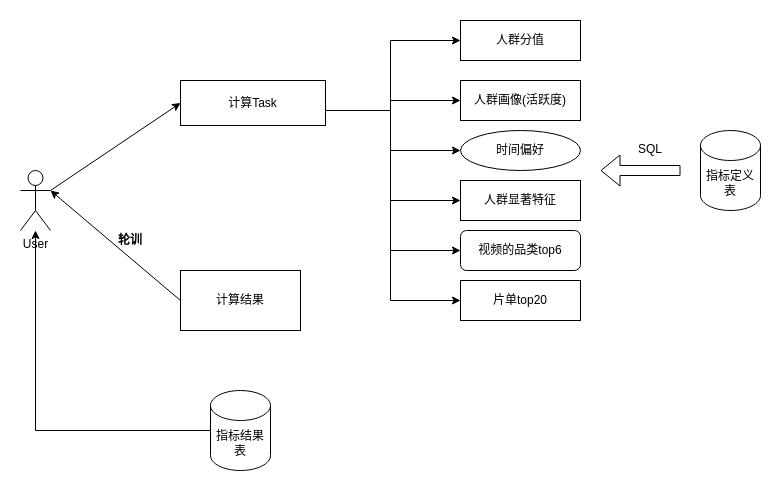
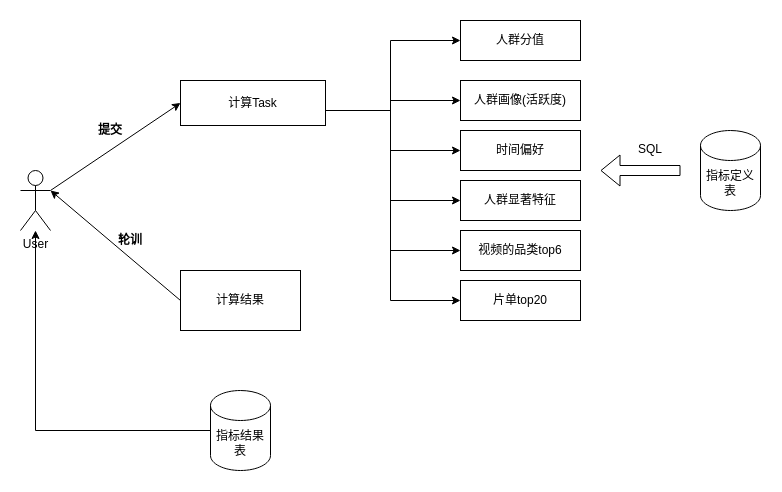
none -> (111, 131)
(521, 151) -> (521, 151)
(521, 251) -> (521, 251)
